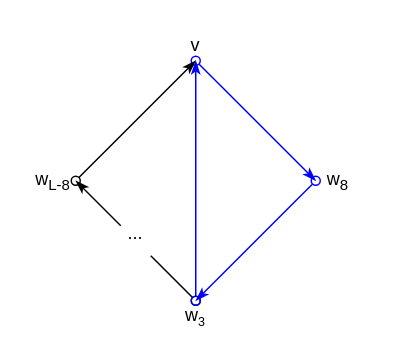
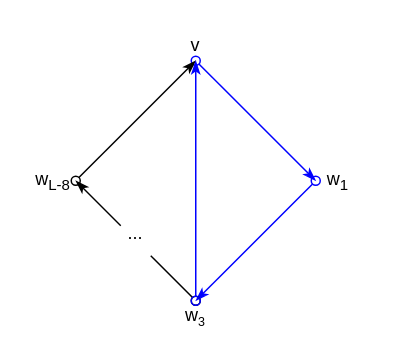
(338, 181) -> (338, 181)
